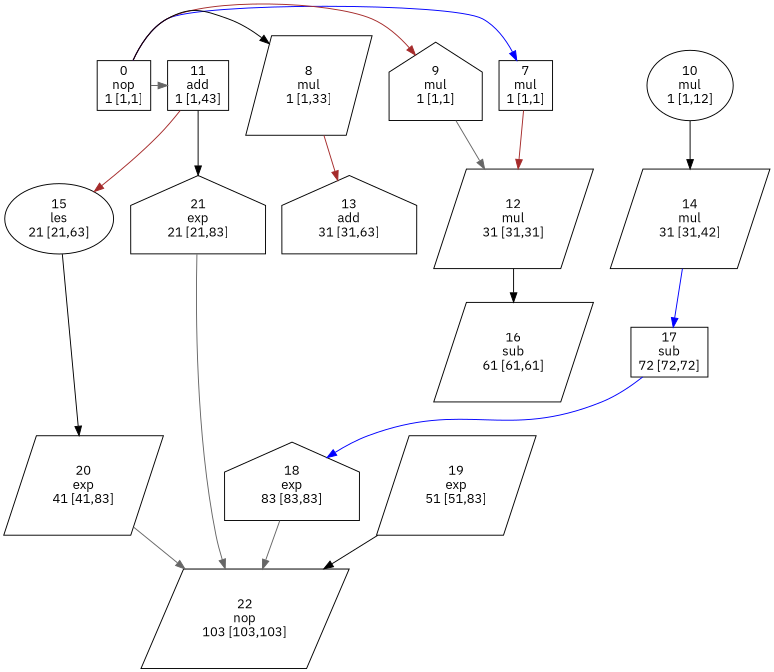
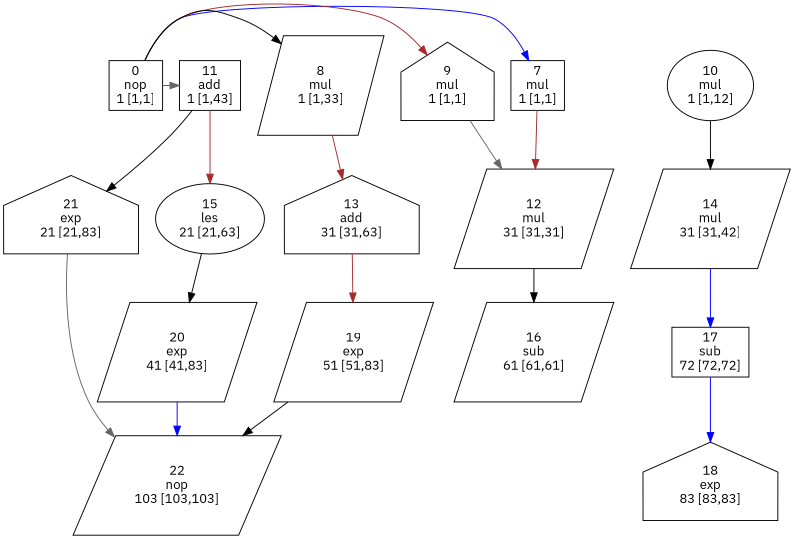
none -> (353, 273)
(273, 540) -> none
(156, 545) -> (177, 414)
